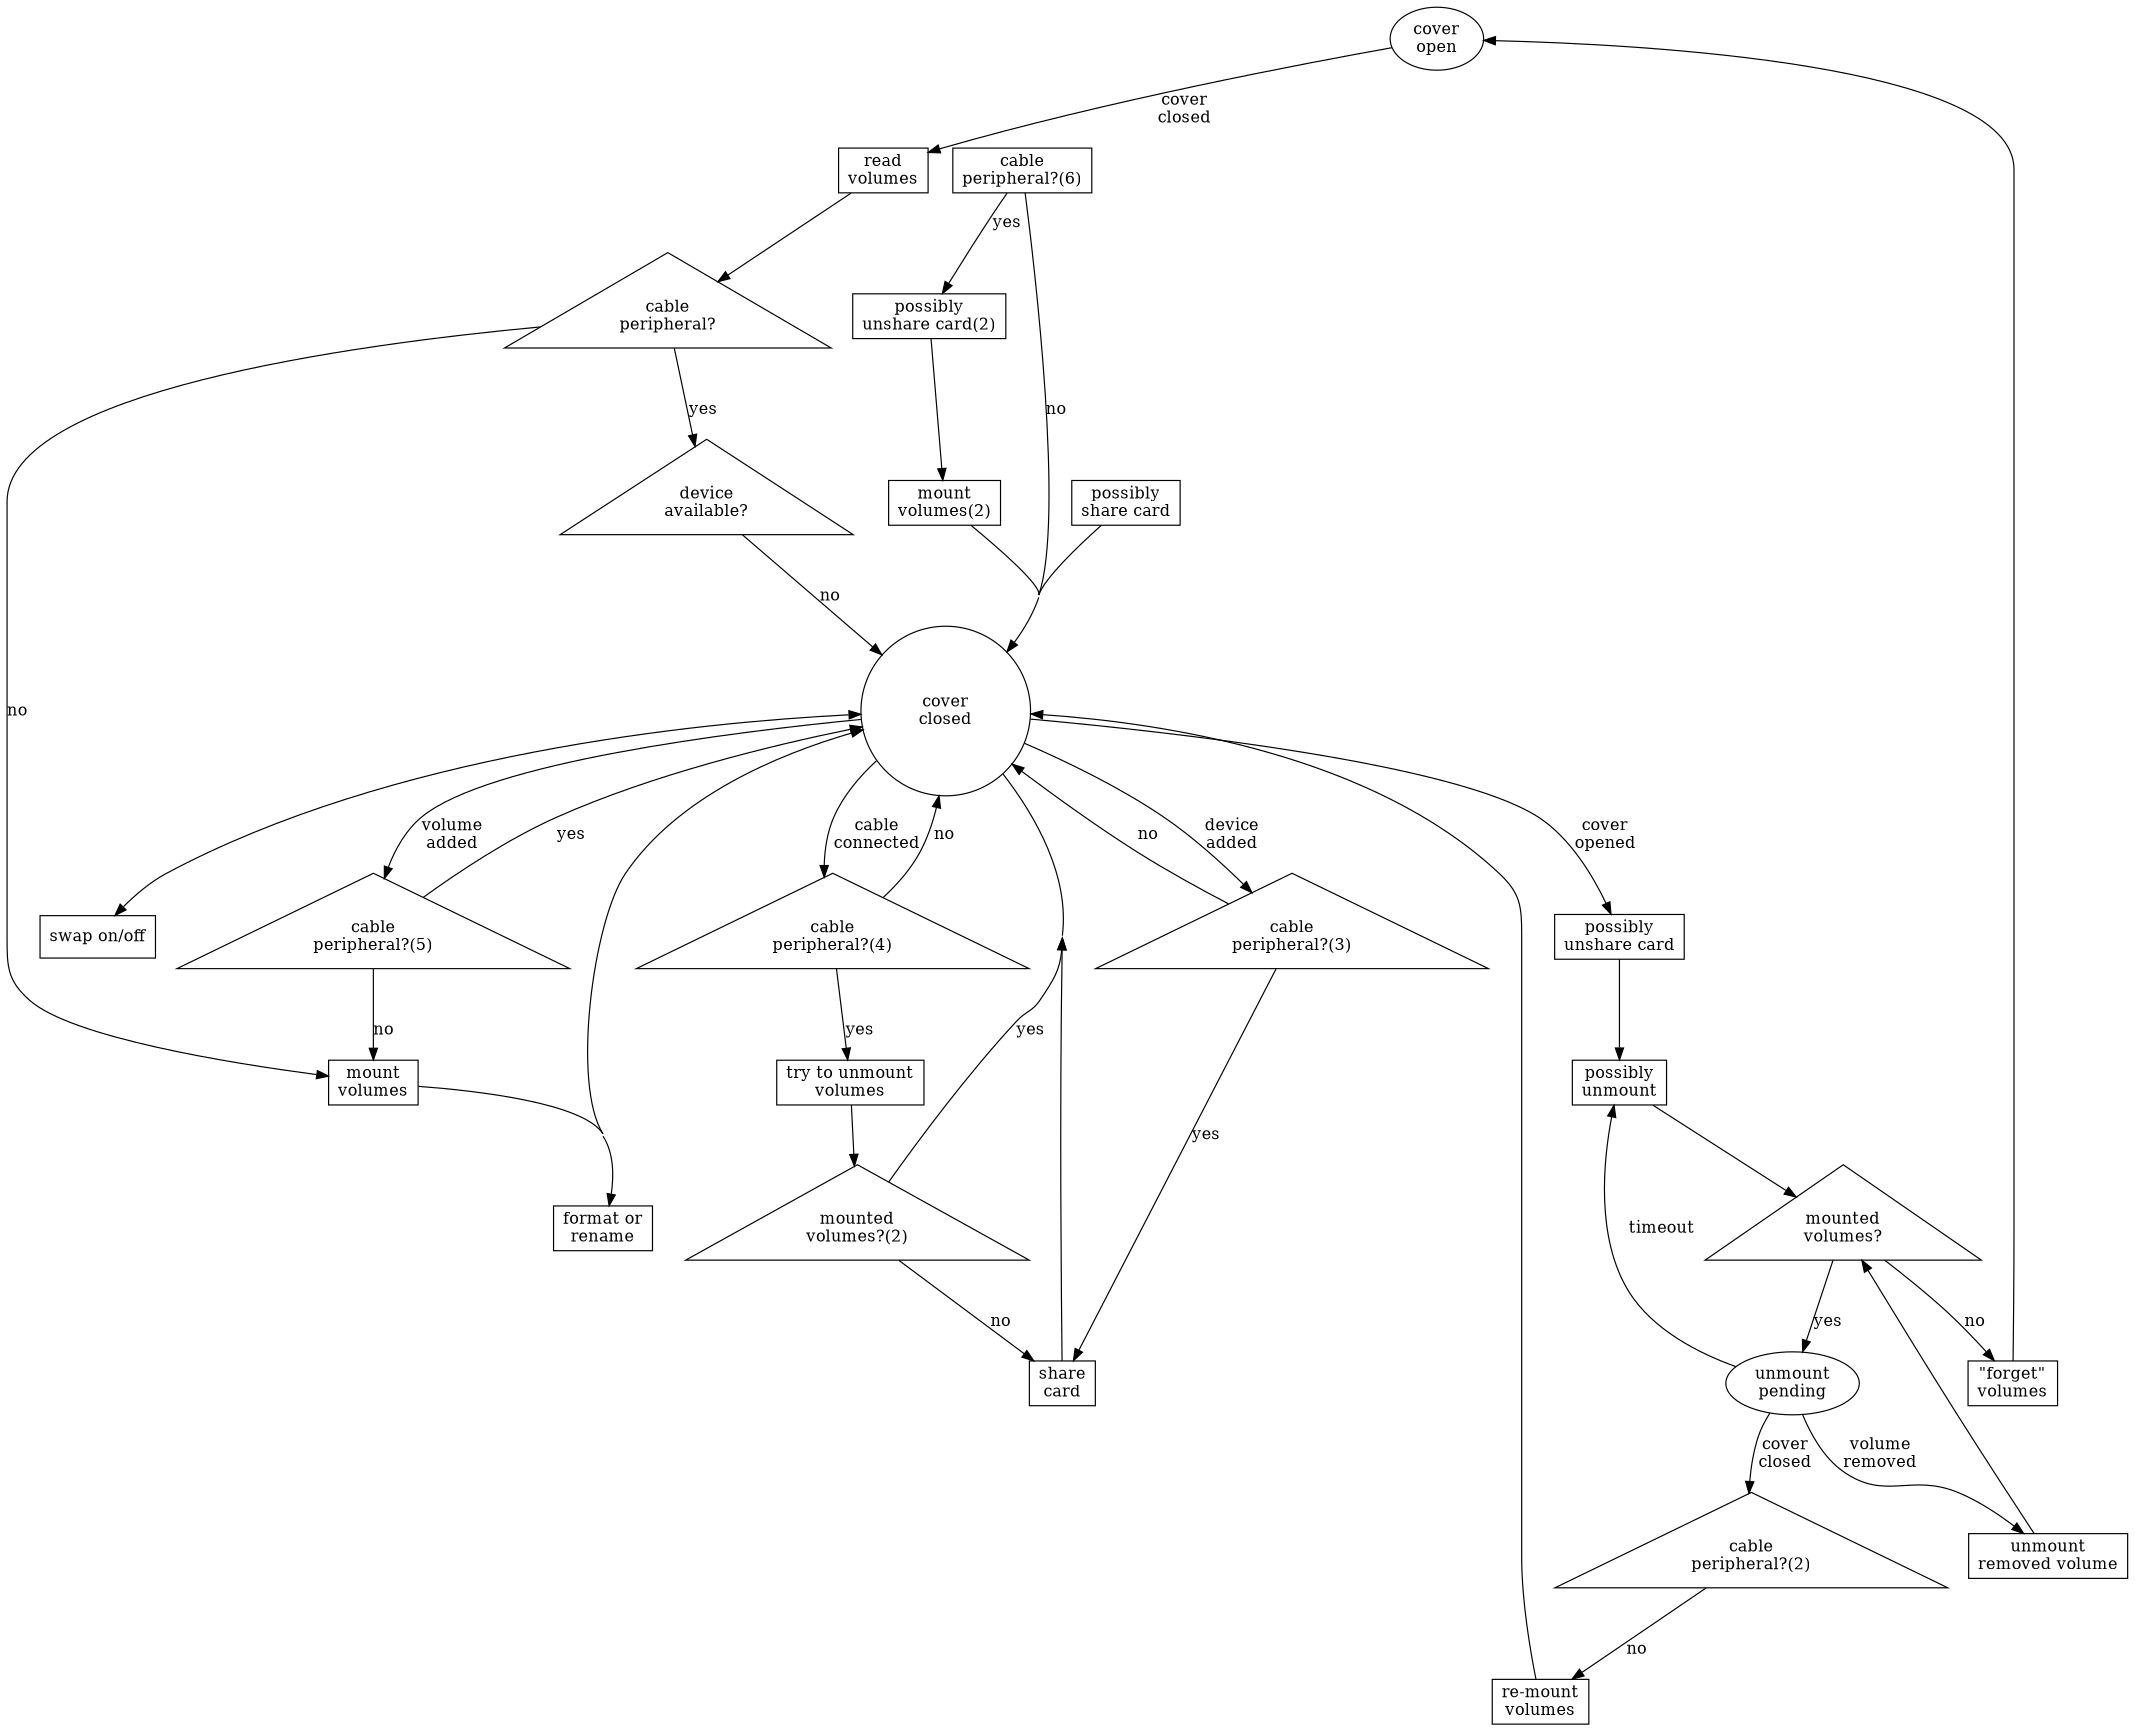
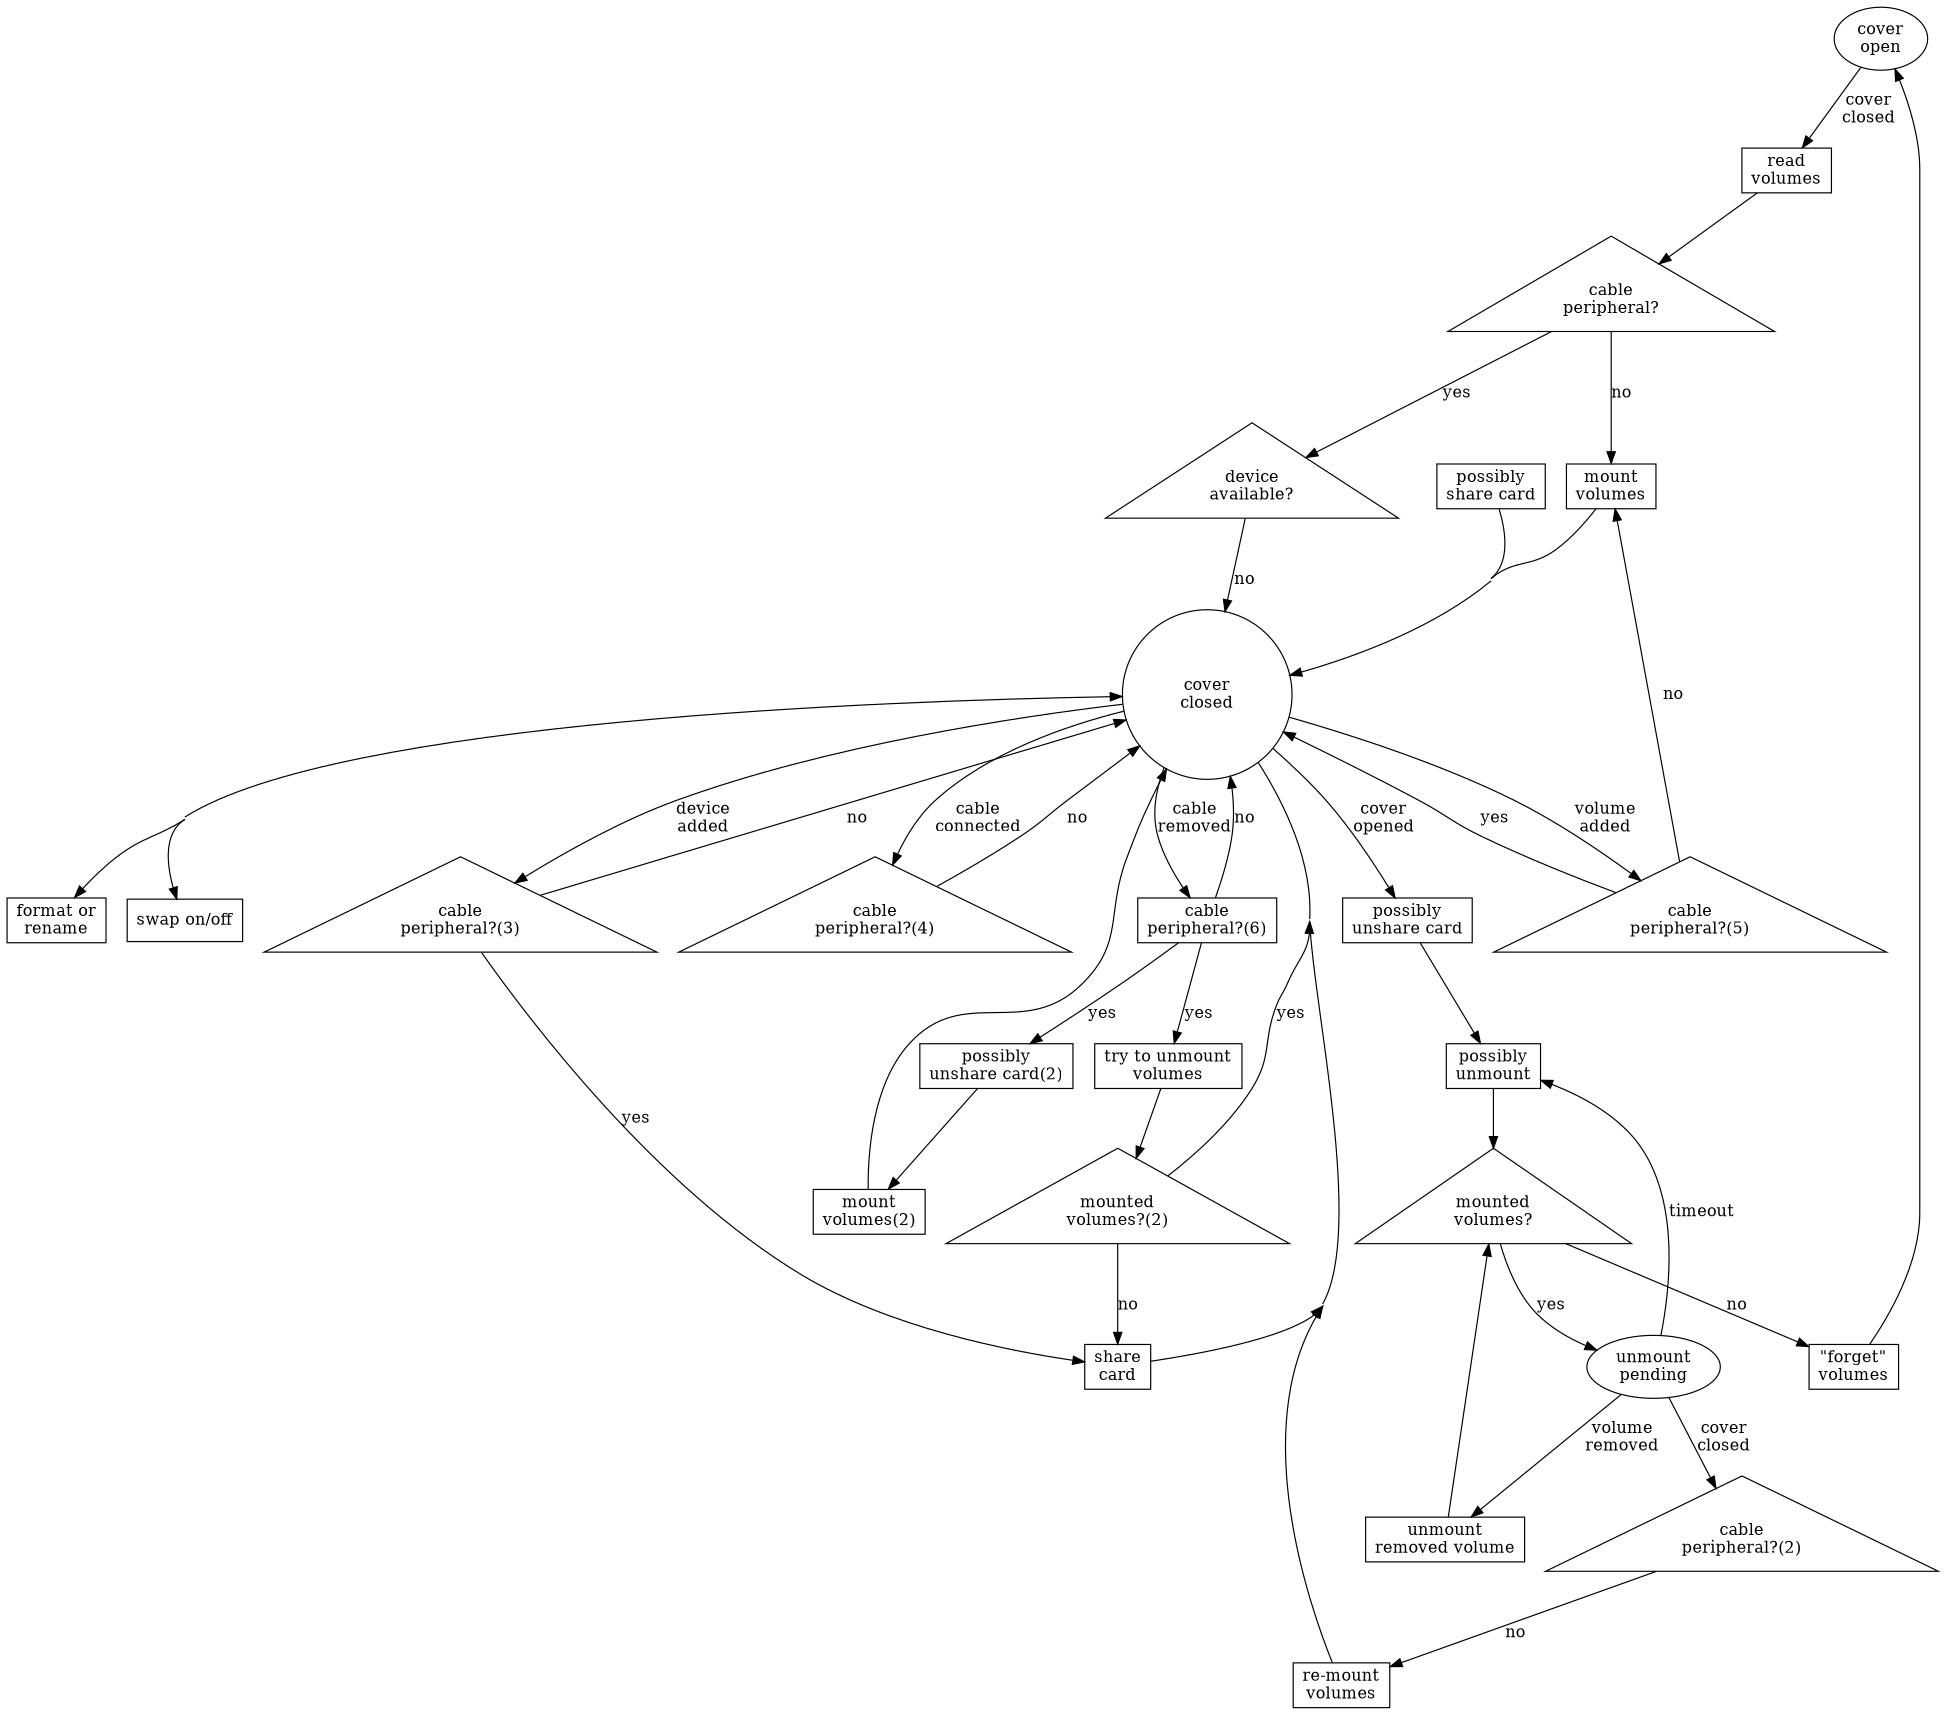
none -> (1157, 830)
(841, 1009) -> (1189, 987)
(515, 1098) -> (1550, 554)
